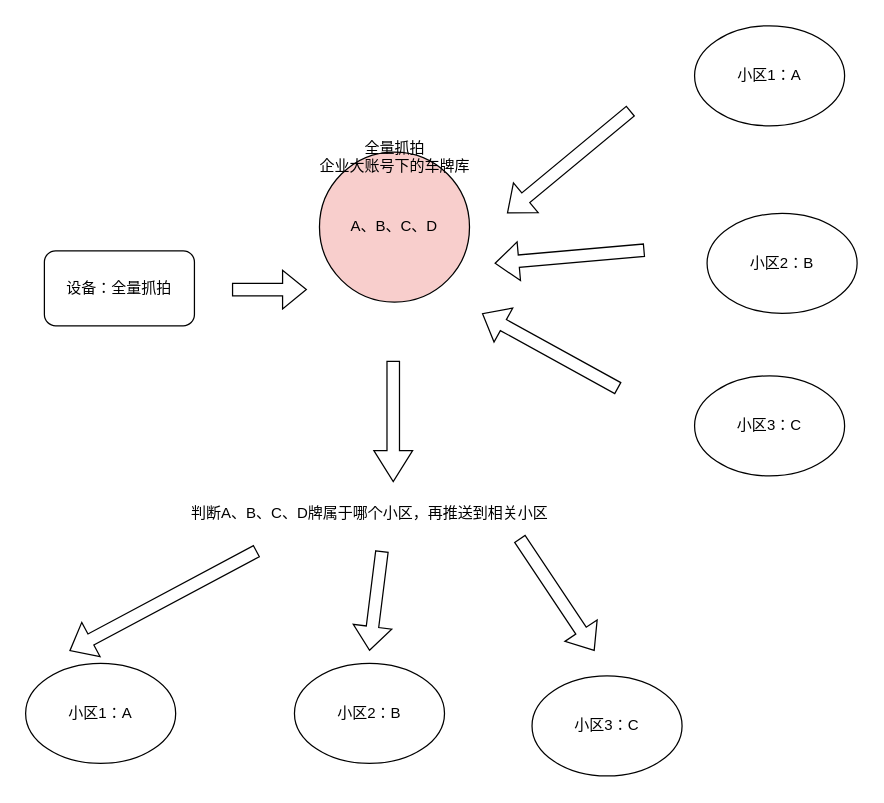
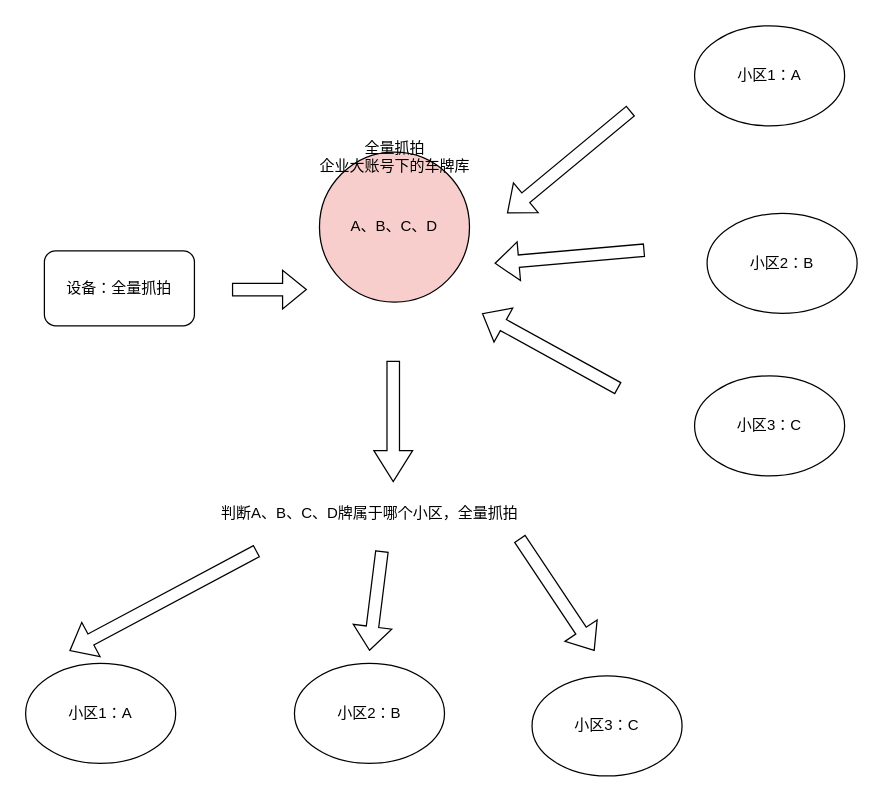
(370, 513) -> (370, 513)
